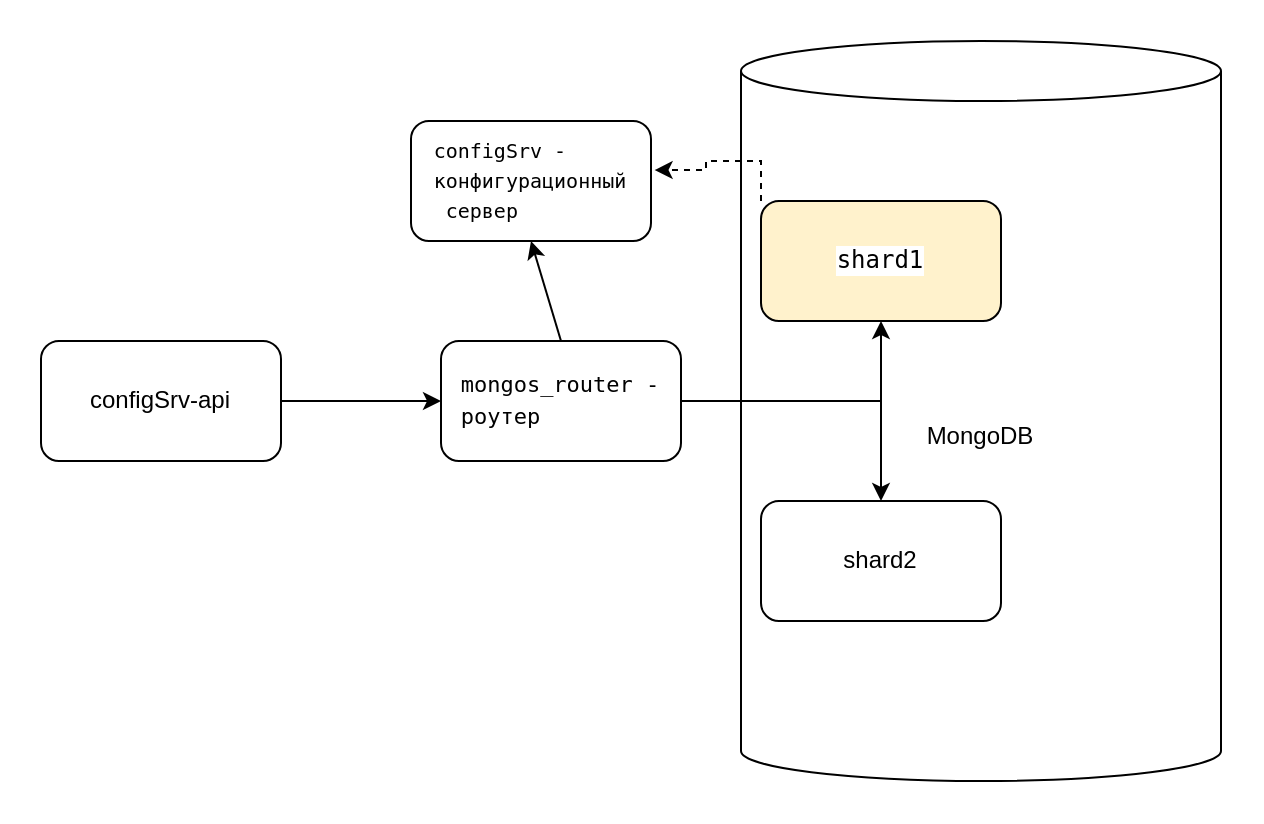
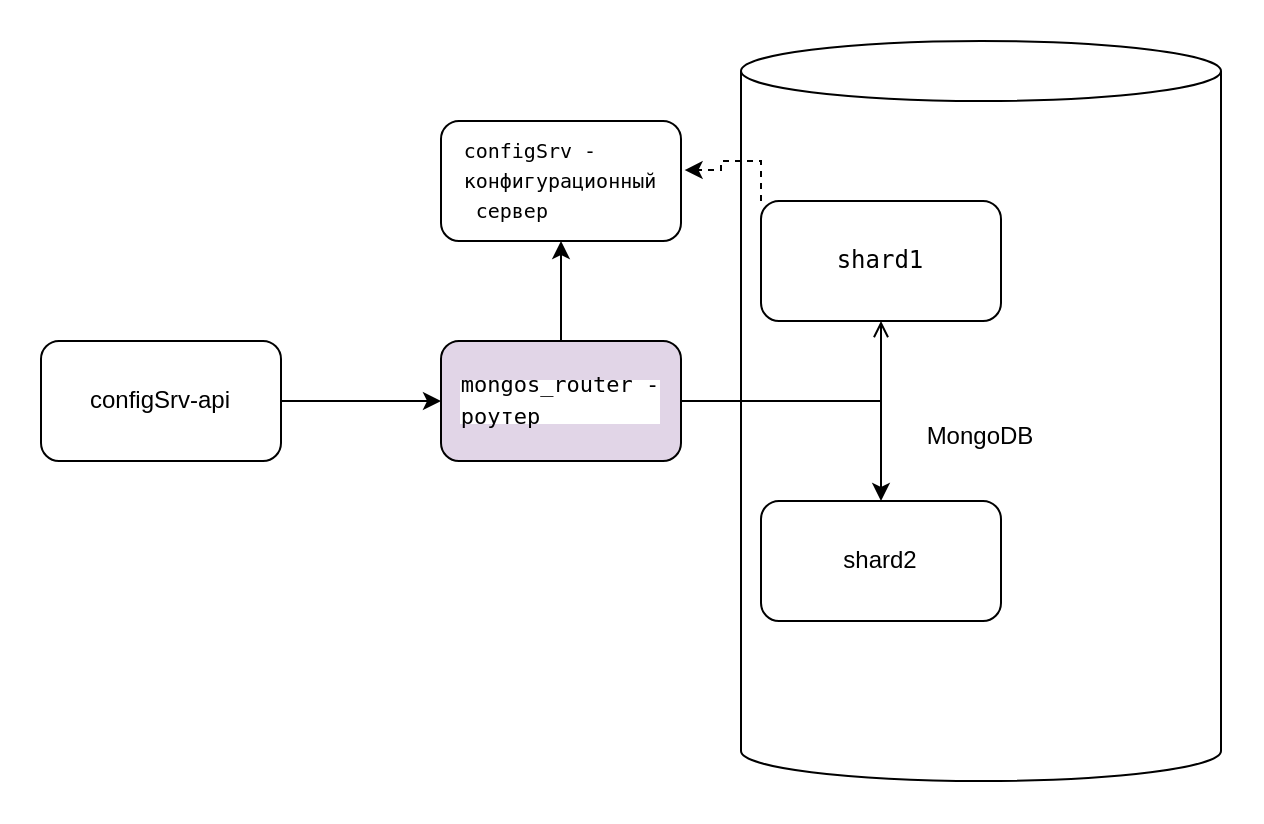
(531, 181) -> (561, 181)
(881, 261) -> (881, 261)
(881, 336) -> (881, 333)
(561, 401) -> (561, 401)
